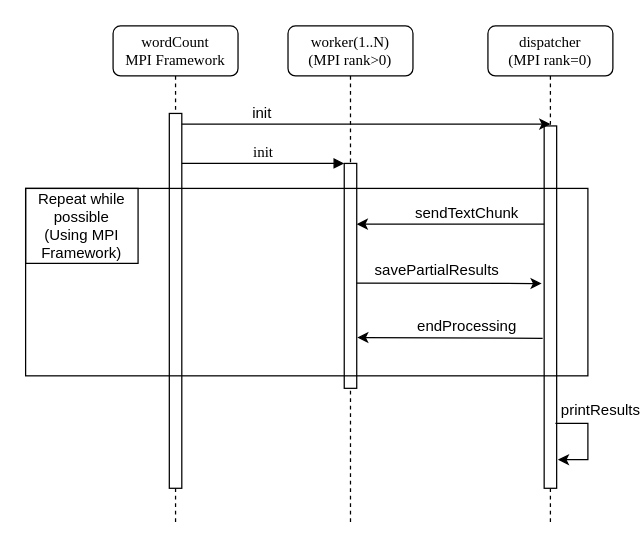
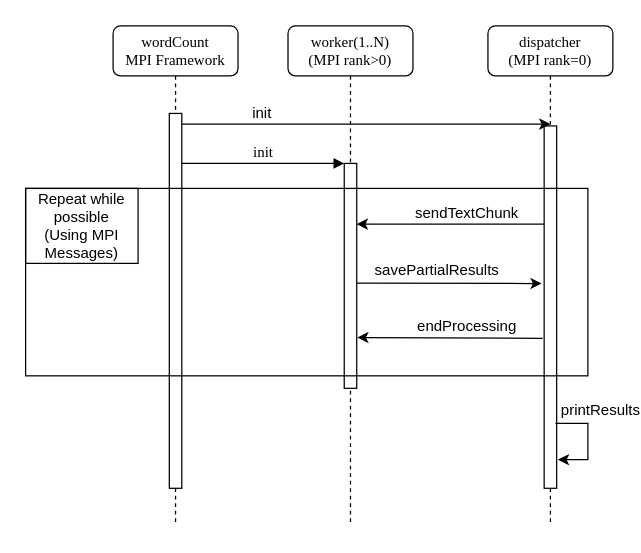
(82, 226) -> (82, 226)
